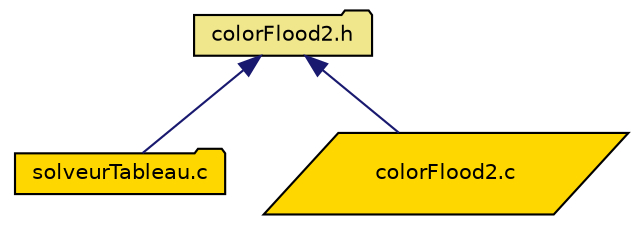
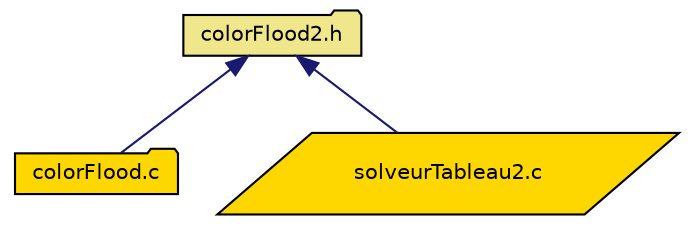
(120, 174) -> (96, 174)
(446, 174) -> (448, 174)
